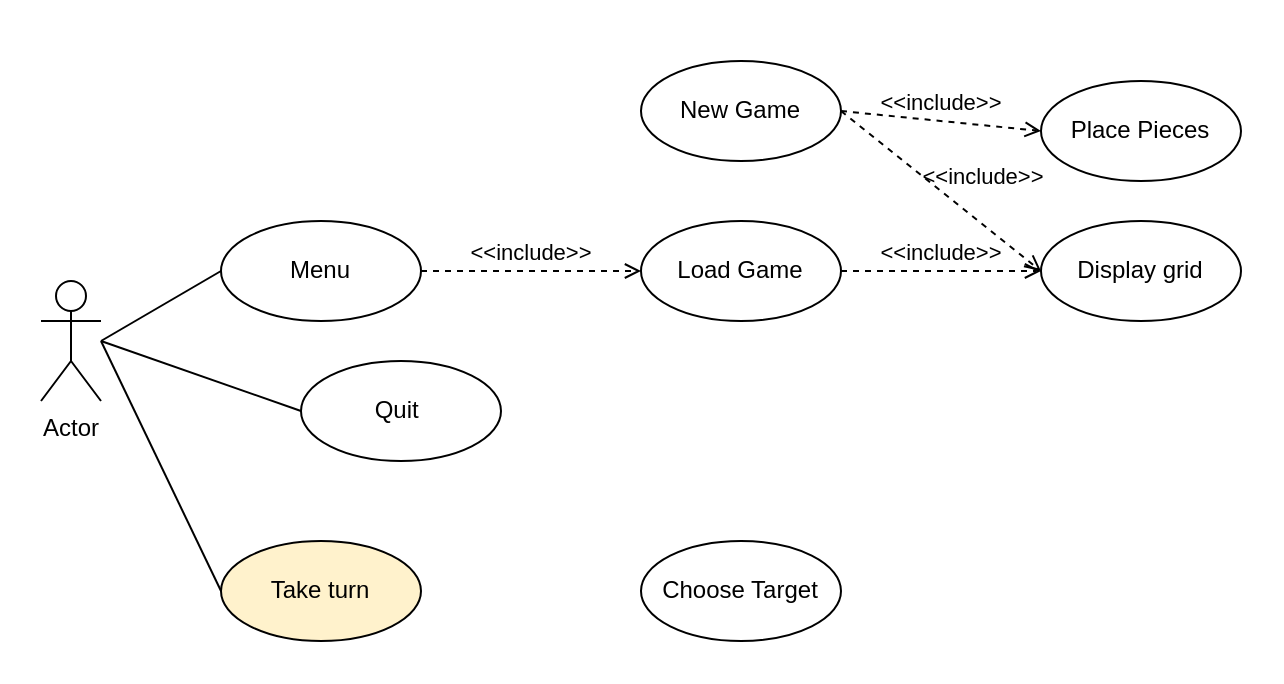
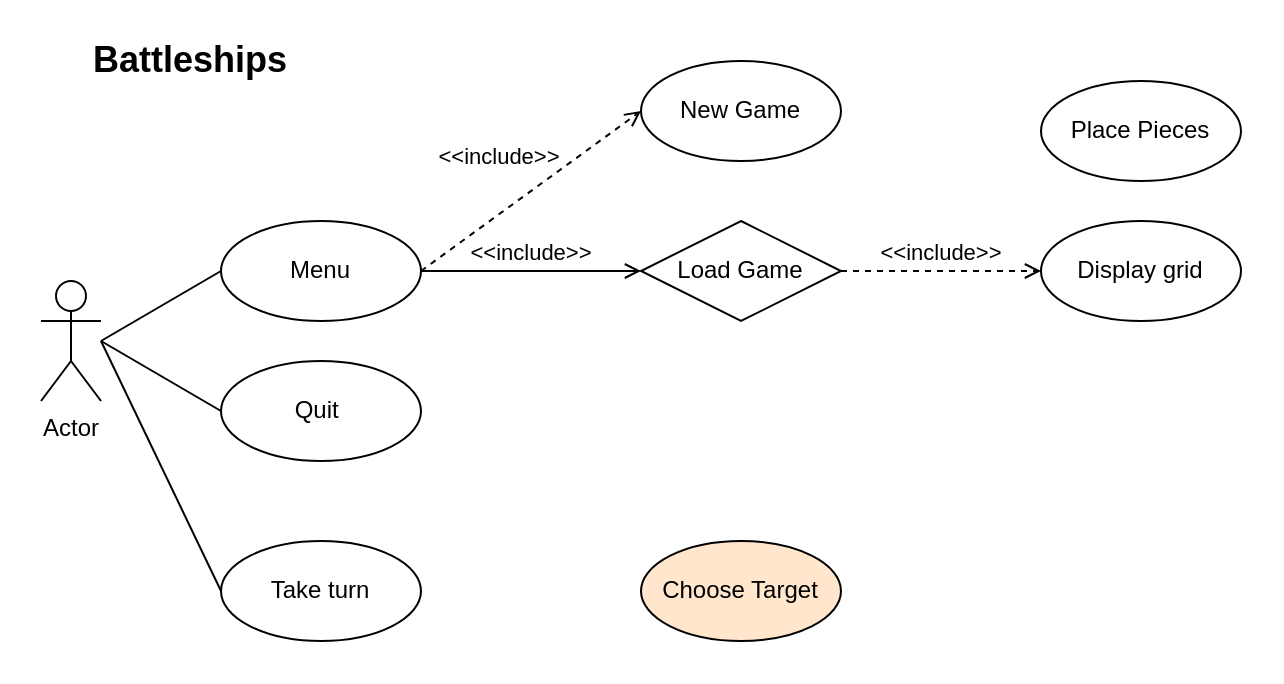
none -> (191, 61)
(939, 121) -> none
none -> (531, 191)
(941, 191) -> none
(530, 271) -> (530, 271)
(741, 271) -> (741, 271)
(401, 411) -> (321, 411)
(321, 591) -> (321, 591)
(741, 591) -> (741, 591)
